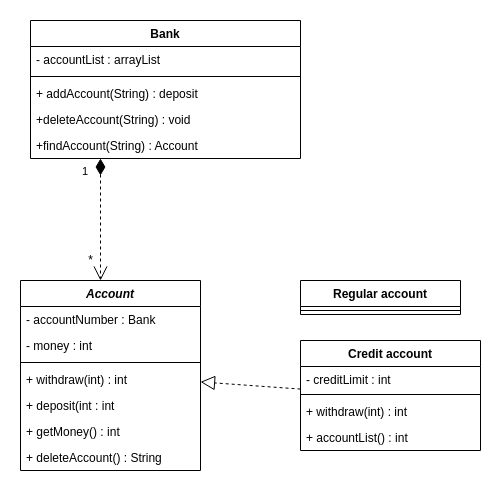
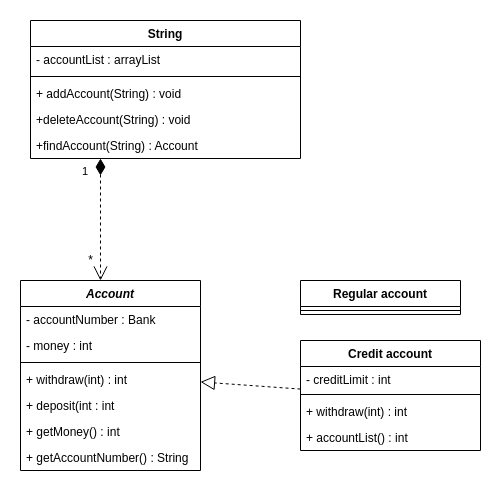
(165, 34) -> (165, 34)
(127, 94) -> (117, 94)
(104, 458) -> (116, 458)
